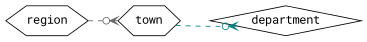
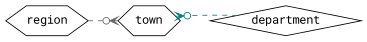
(199, 26) -> (214, 15)
